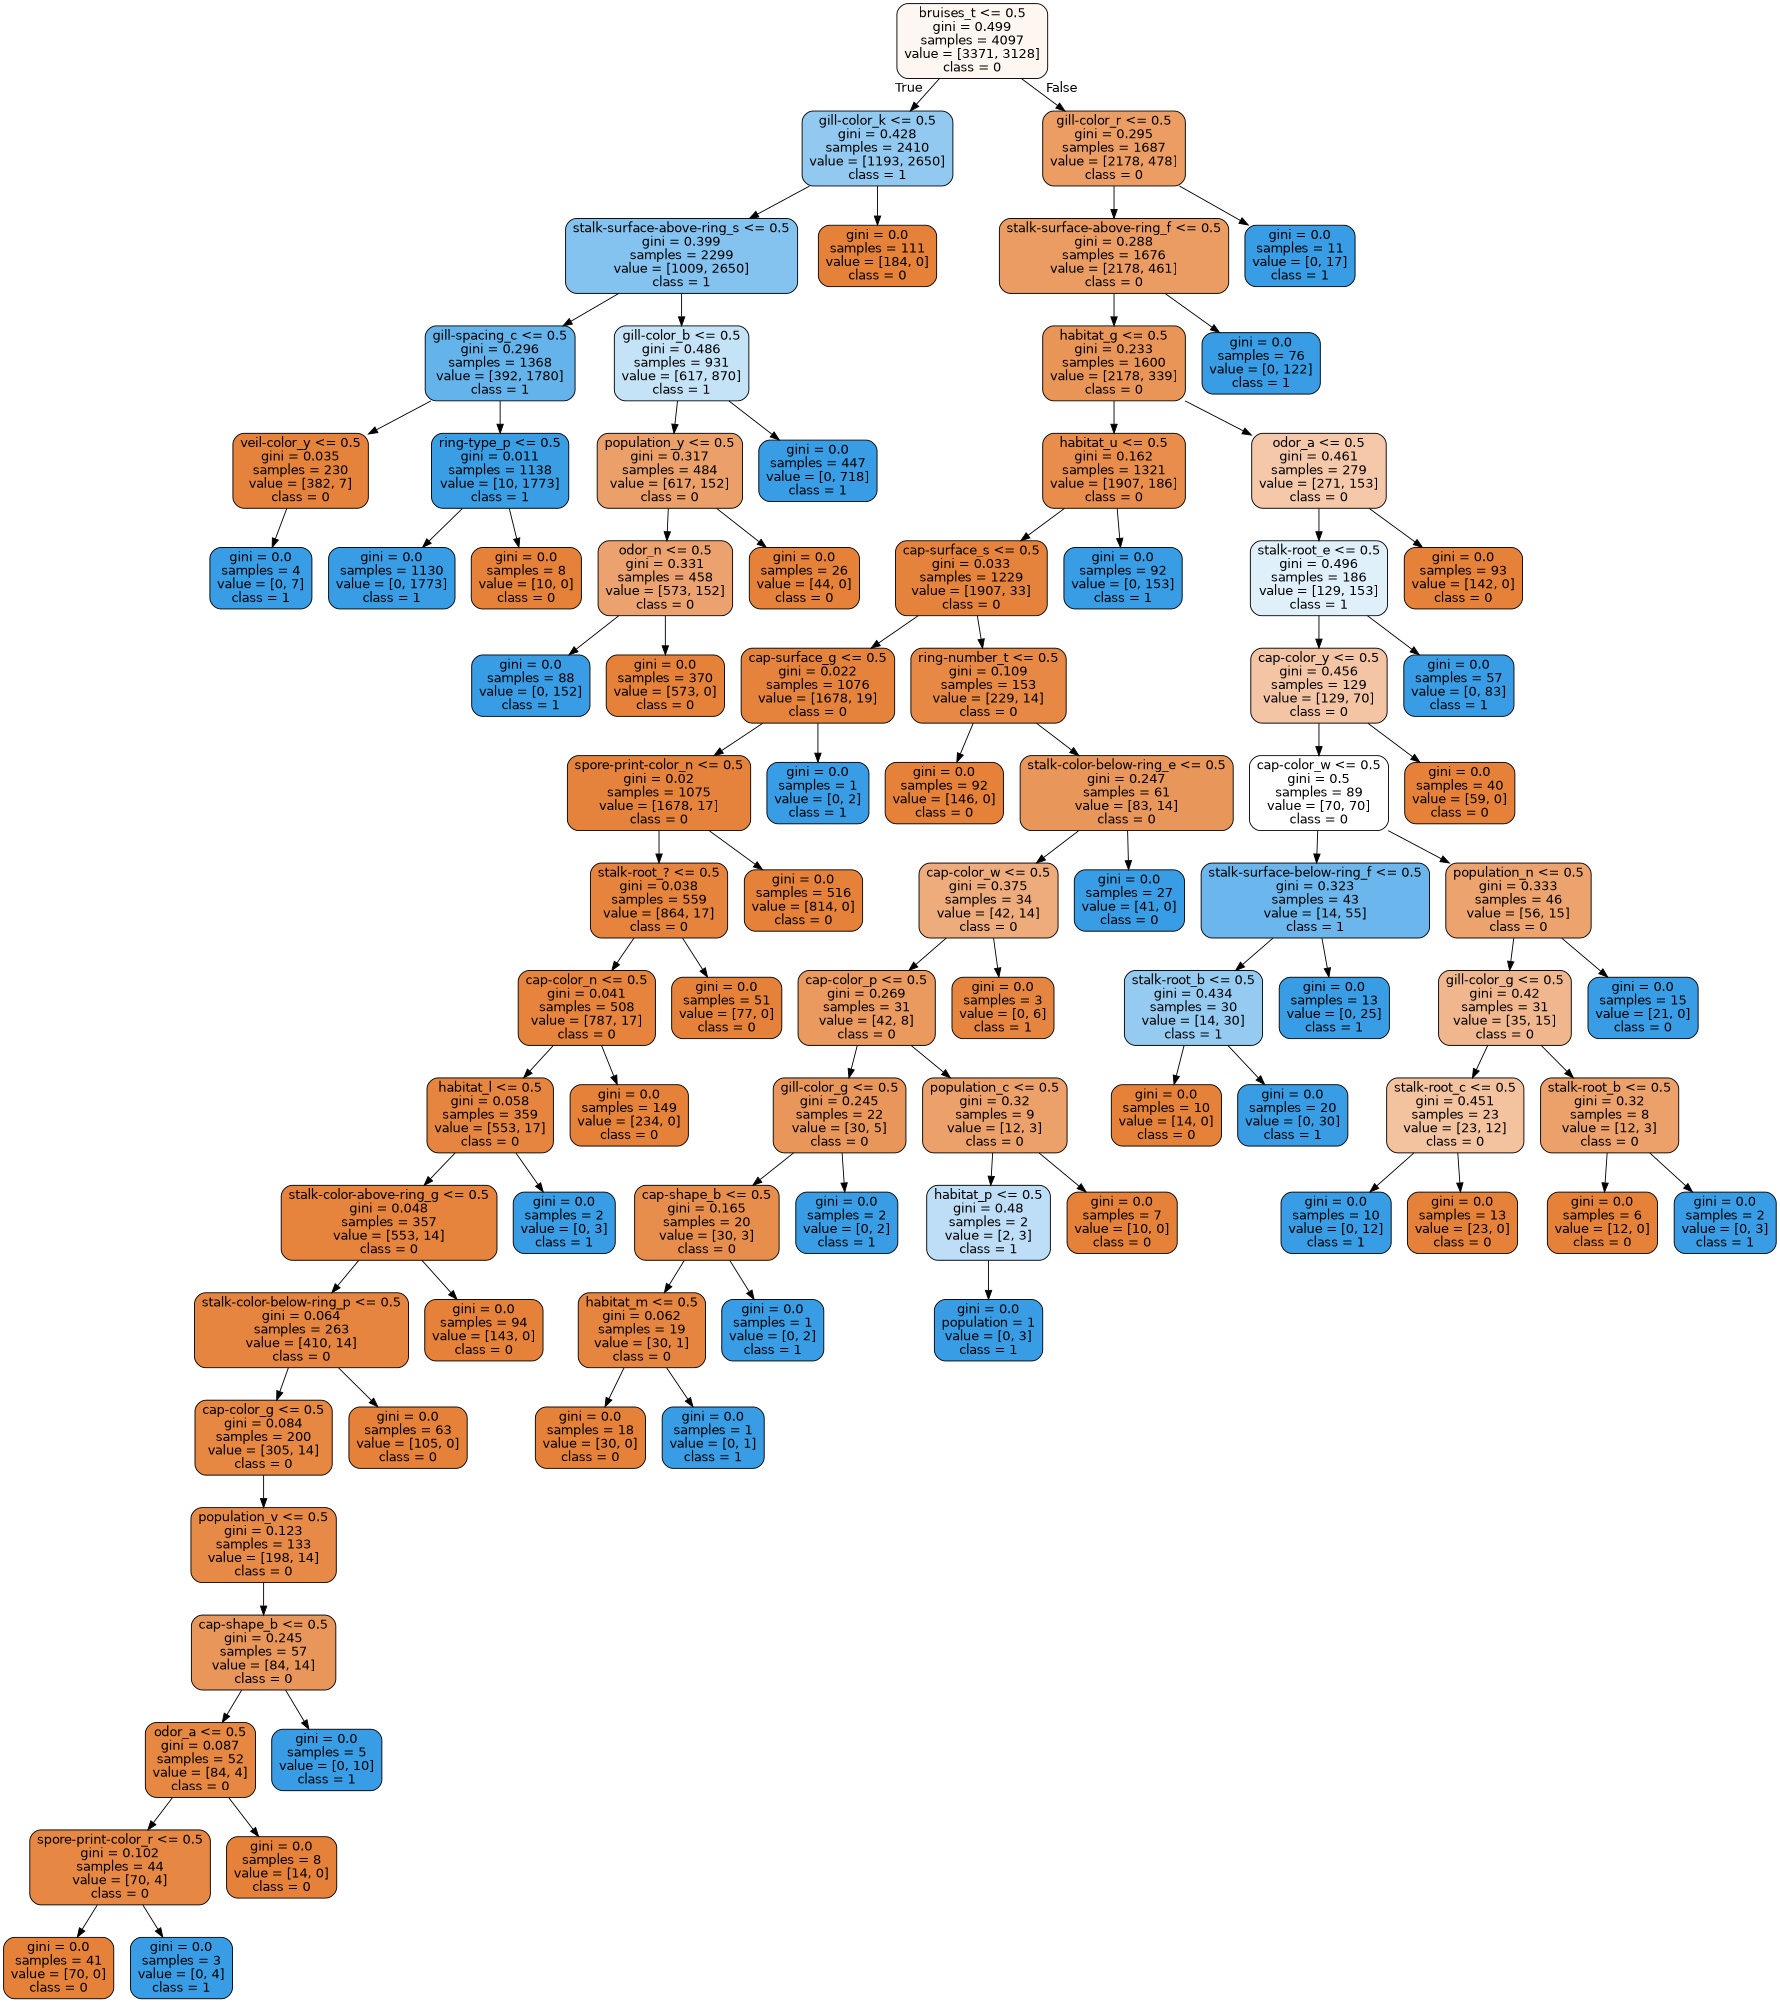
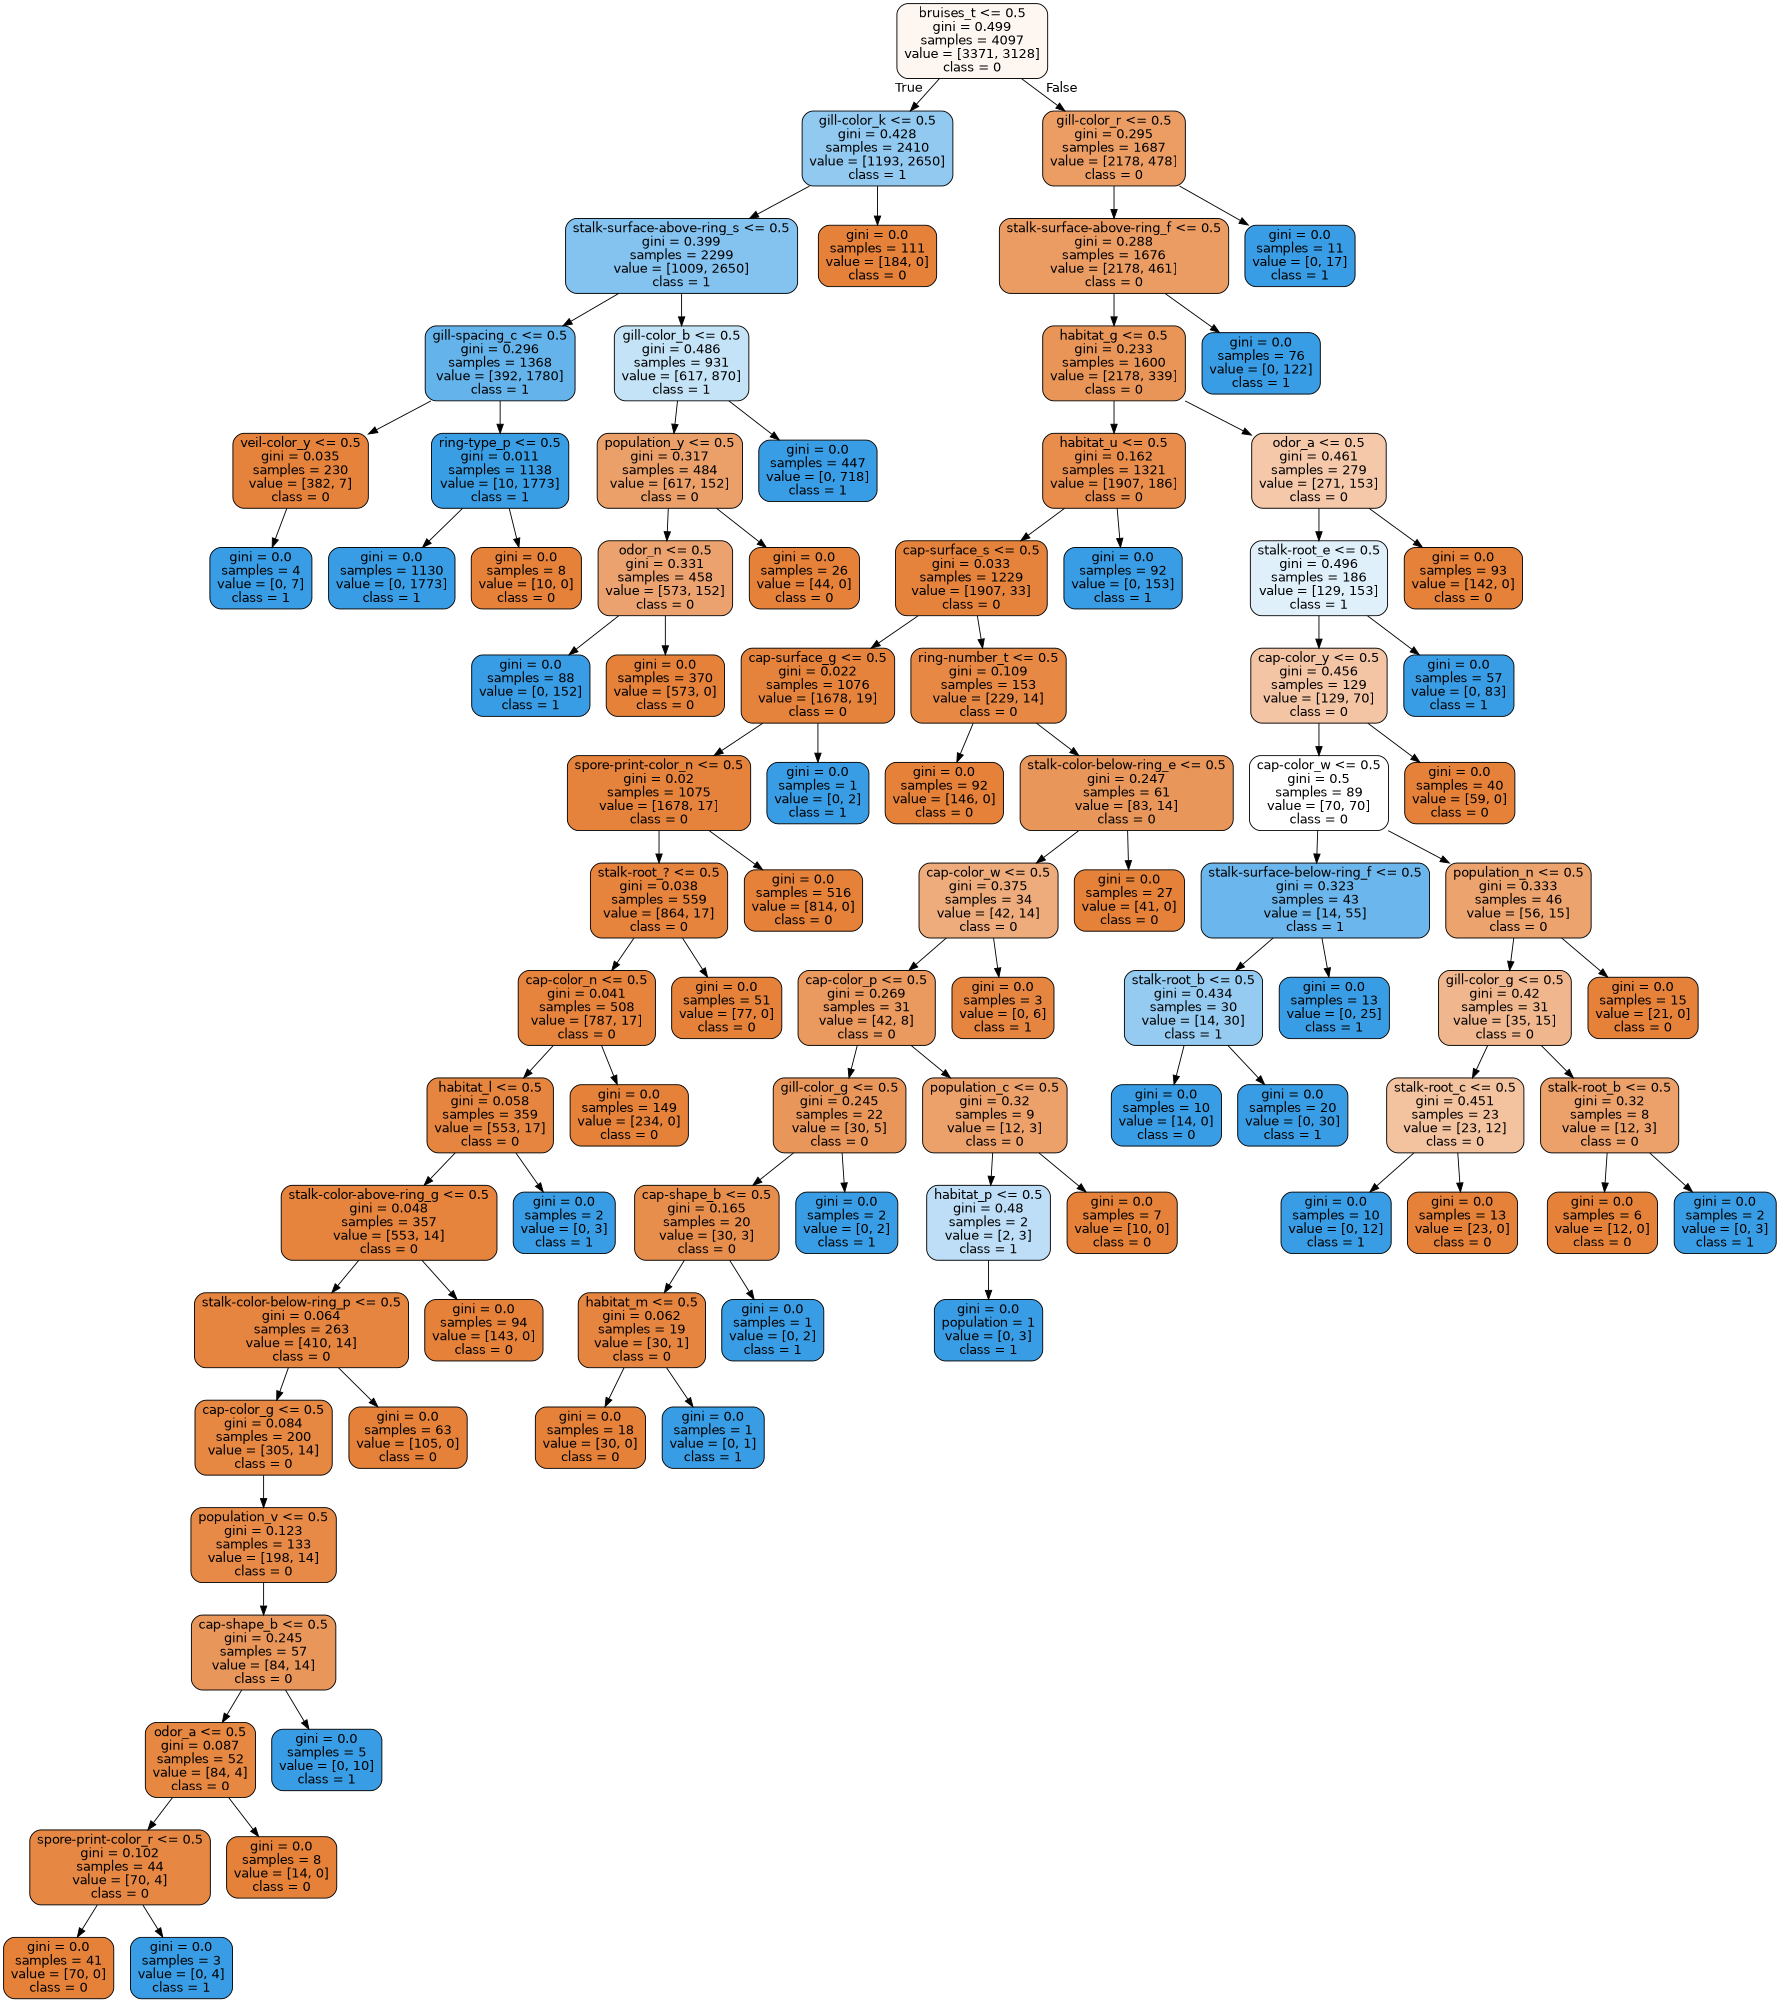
(1129, 901) -> (1129, 901)
(1643, 1008) -> (1643, 1008)
(1166, 1115) -> (1166, 1115)
